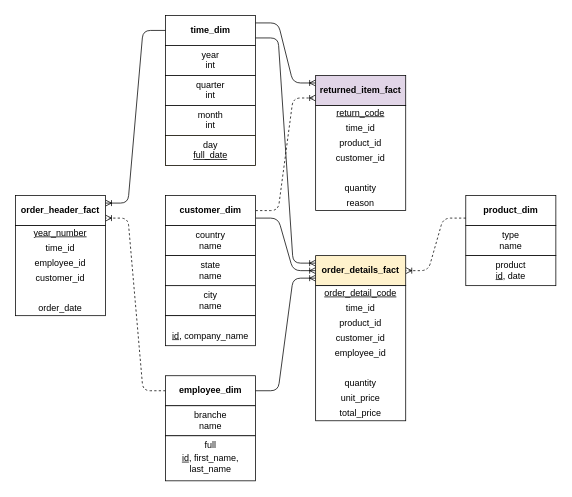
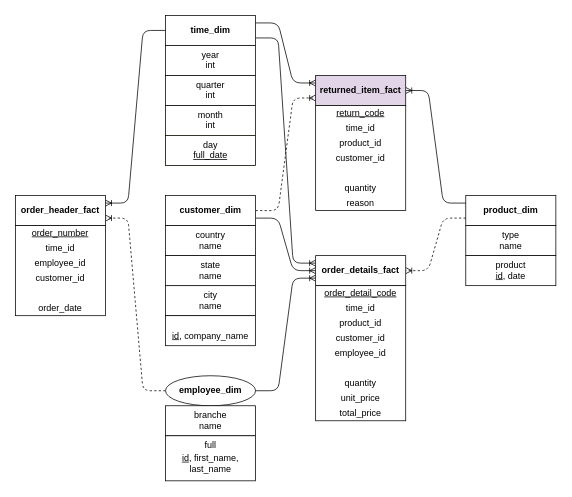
none -> (434, 140)
(60, 233) -> (60, 233)
(360, 270) -> (360, 270)
(210, 390) -> (210, 390)
